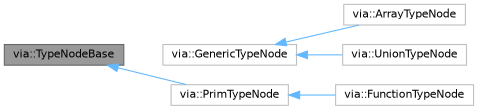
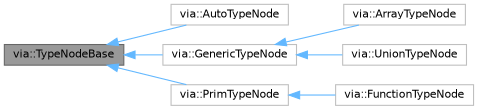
none -> (230, 15)
none -> (149, 55)
